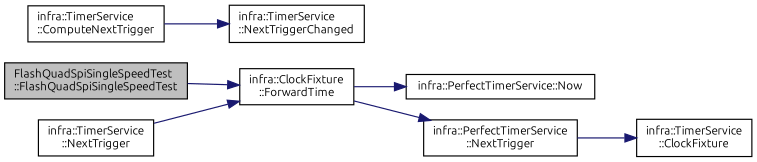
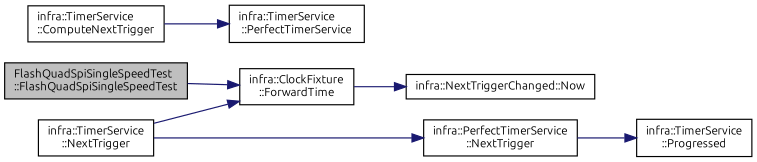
(297, 24) -> (297, 24)
(500, 87) -> (500, 87)
(387, 109) -> (283, 138)
(694, 138) -> (694, 138)
